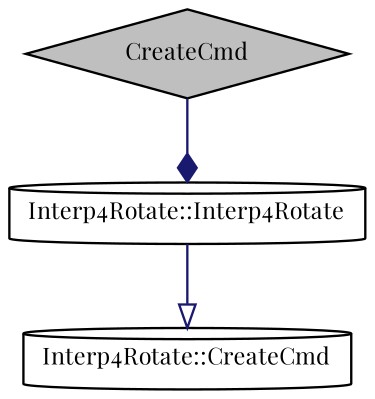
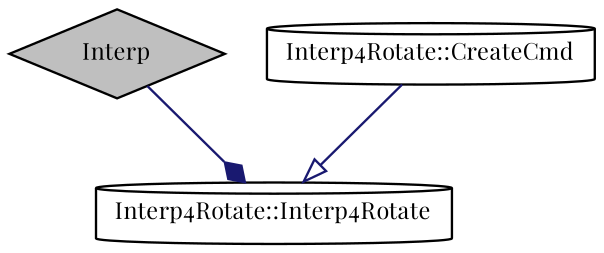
(187, 54) -> (117, 54)
(187, 274) -> (361, 125)
